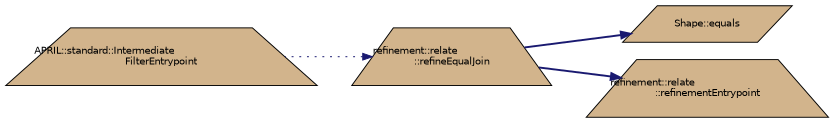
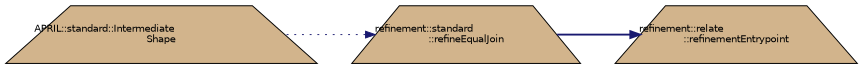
(707, 24) -> none
(161, 57) -> (161, 35)
(452, 57) -> (466, 35)
